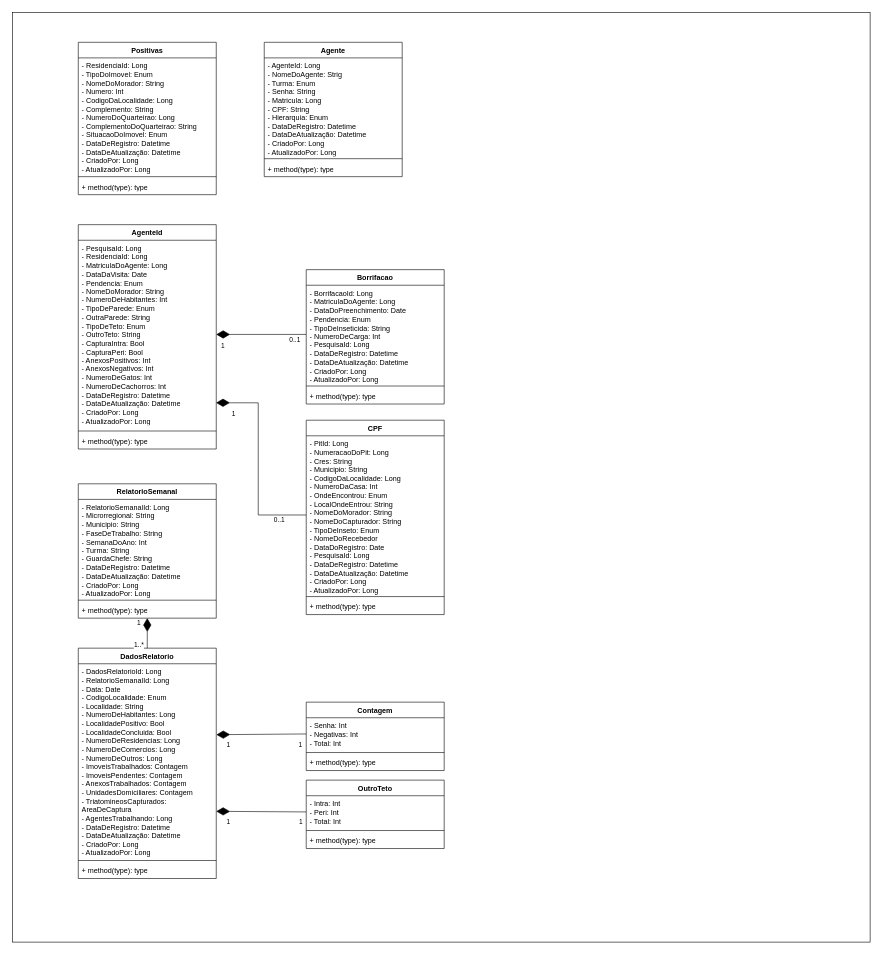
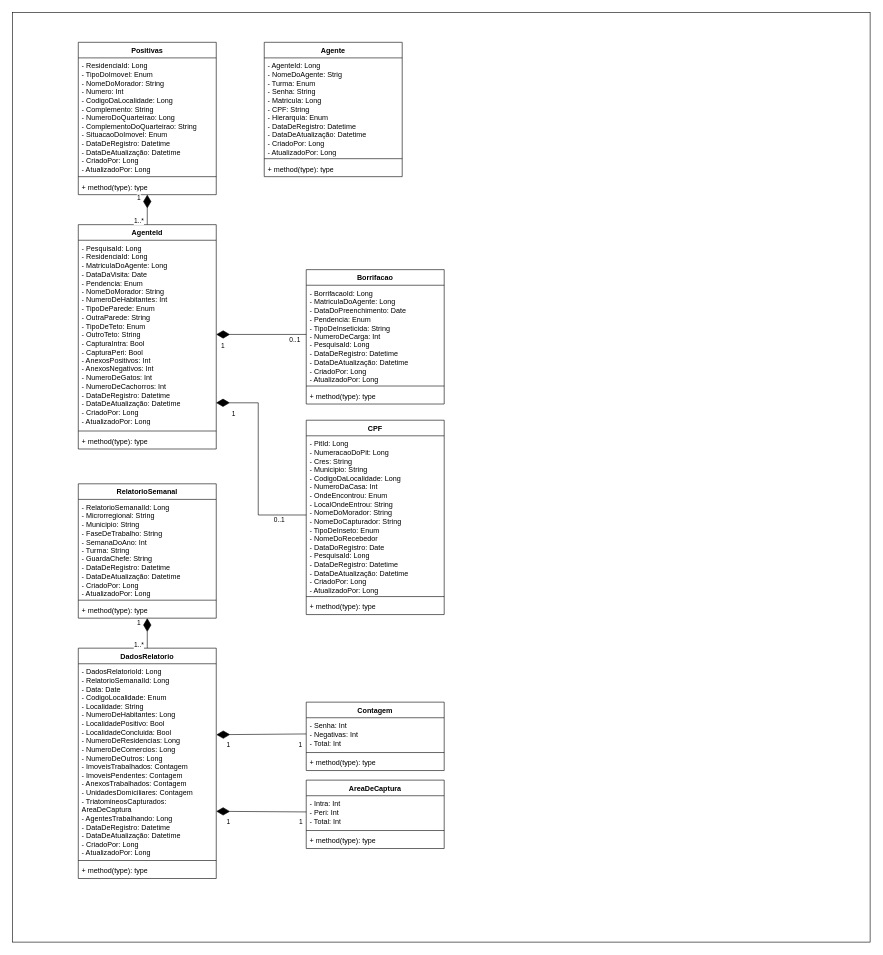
none -> (147, 209)
(375, 789) -> (375, 789)
